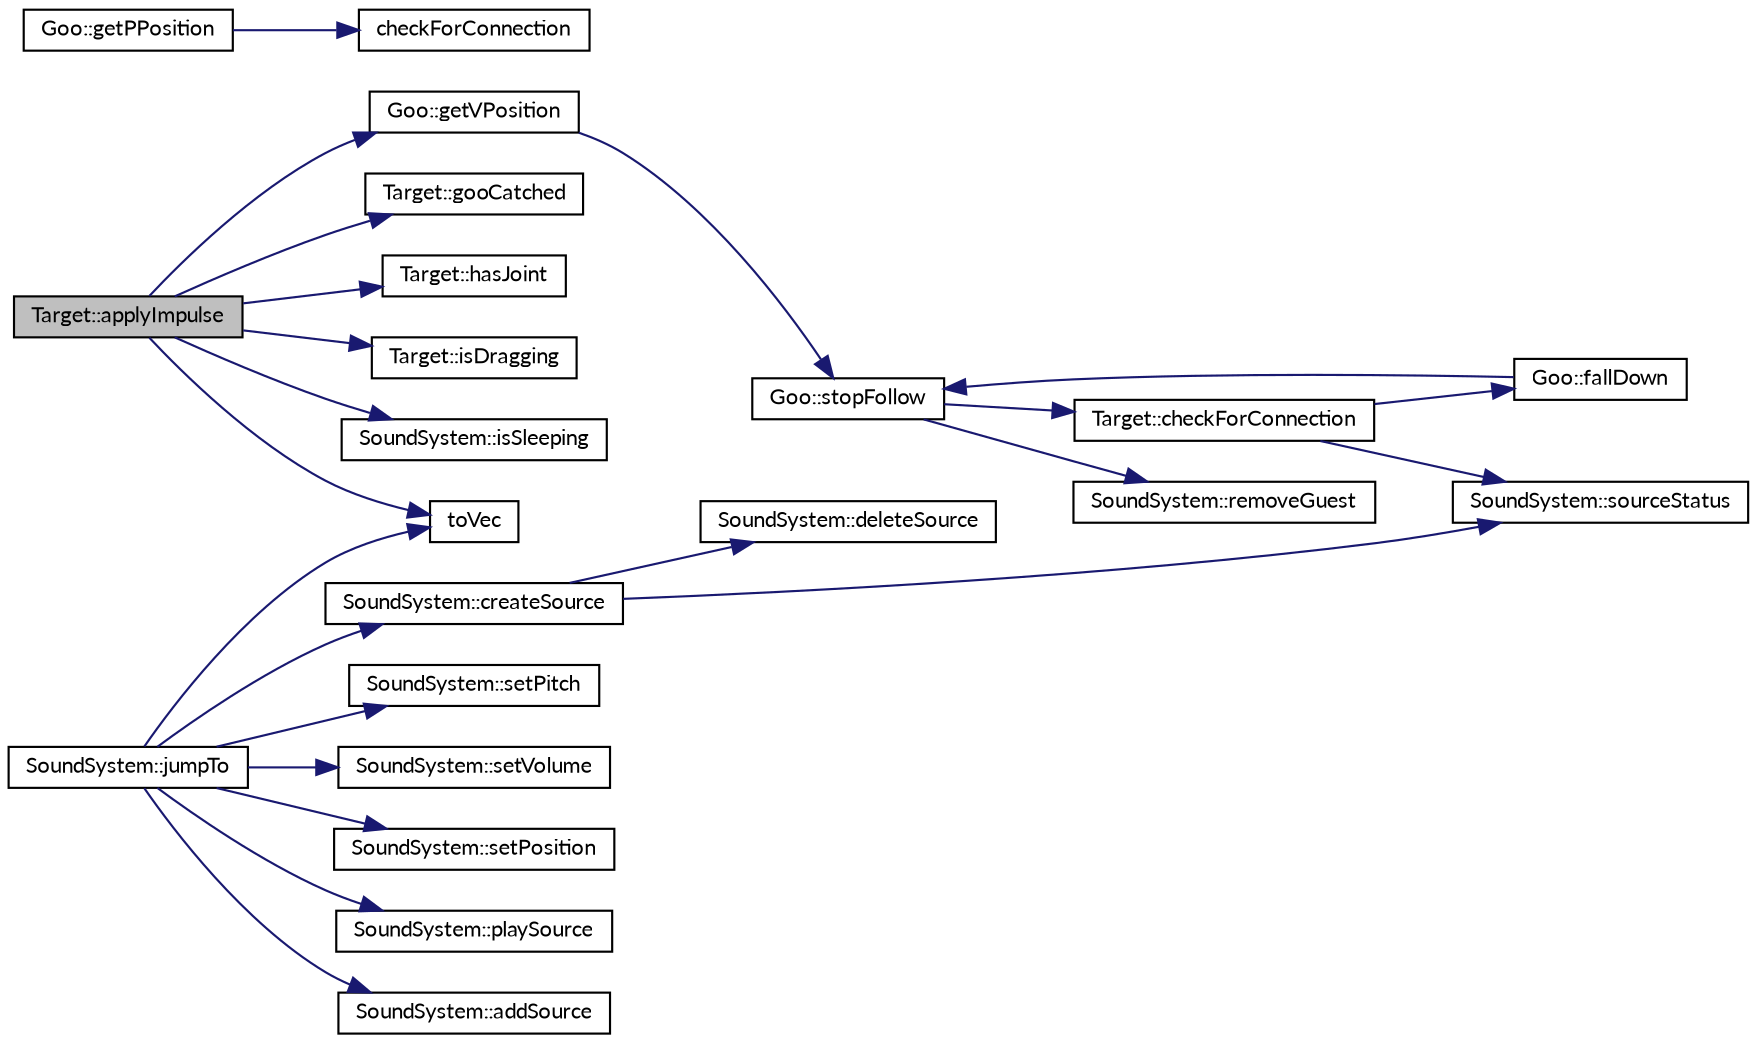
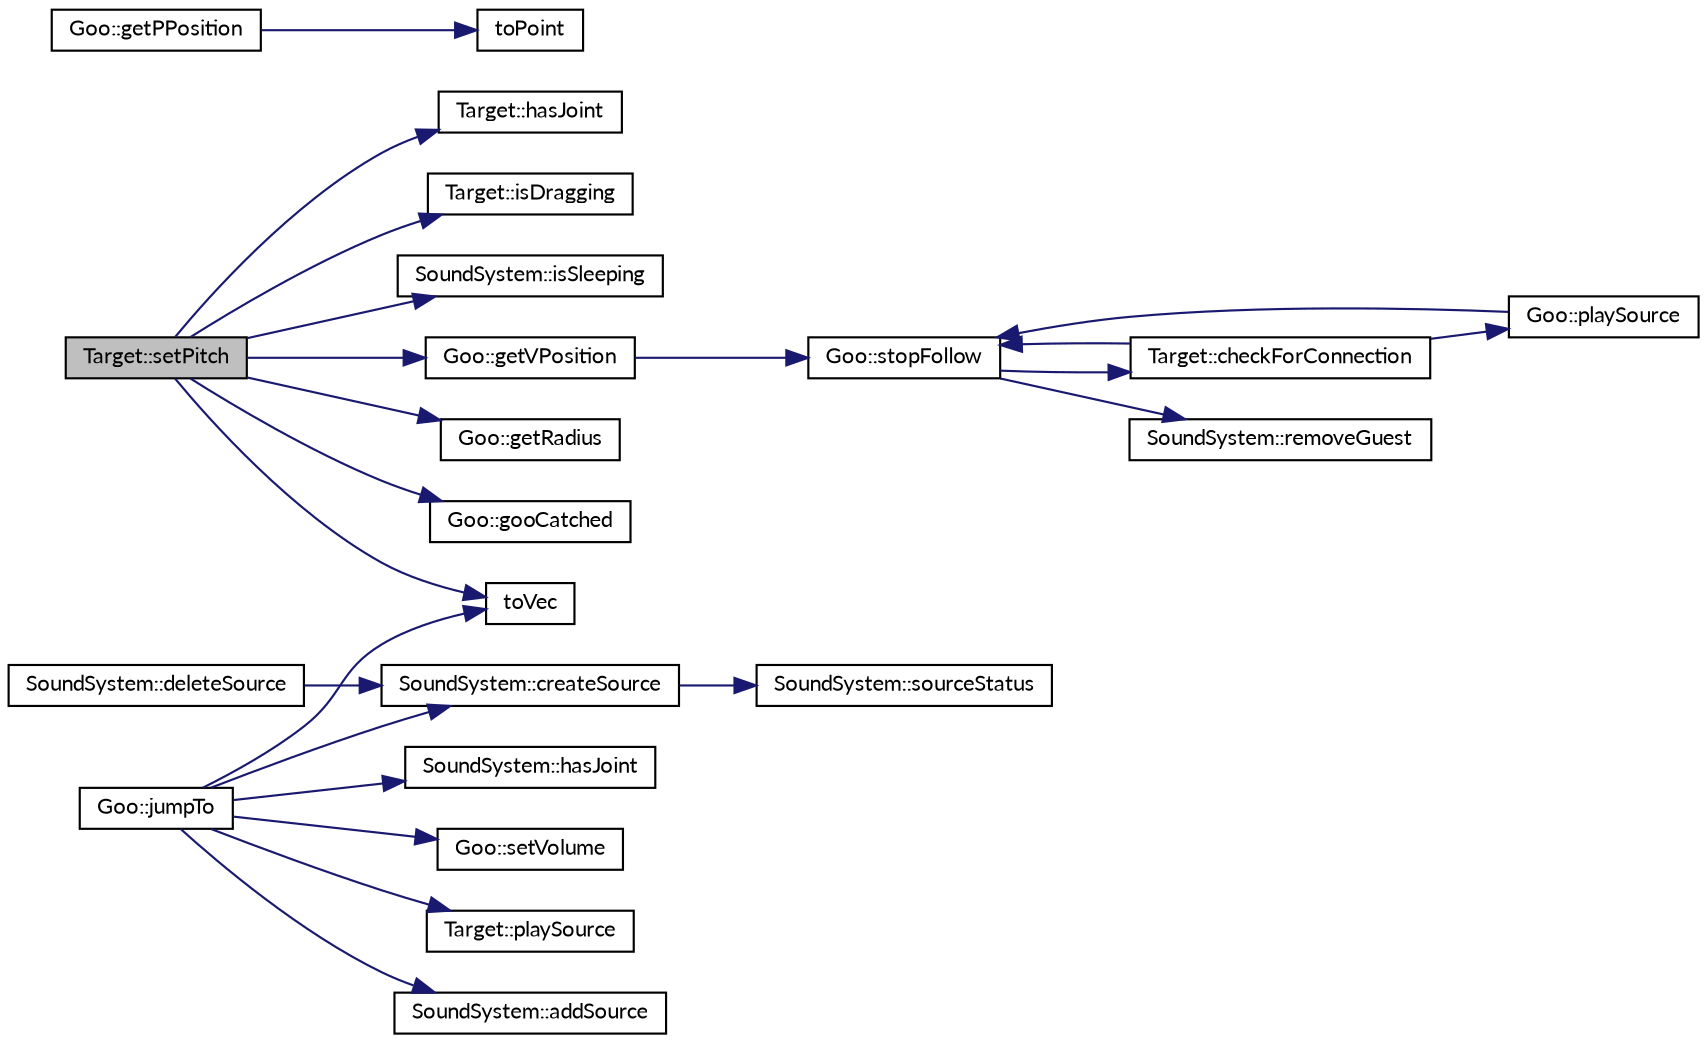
(474, 30) -> (530, 30)
(474, 194) -> (530, 522)
(128, 317) -> (156, 358)
(1600, 379) -> (1604, 317)
none -> (530, 440)
(1402, 459) -> (1076, 343)
(651, 565) -> (324, 685)
(474, 685) -> (530, 767)
(128, 767) -> (156, 808)
(474, 767) -> (530, 849)
(474, 849) -> none
(474, 931) -> (530, 931)
